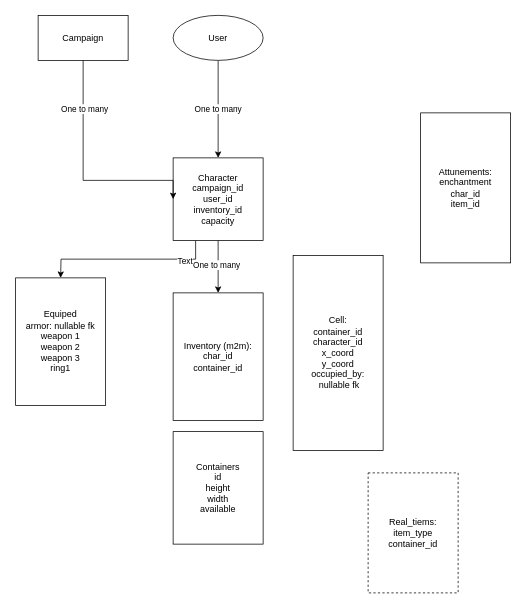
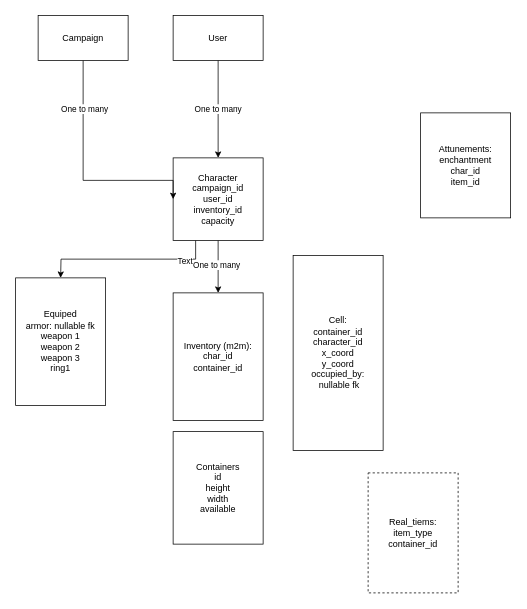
(218, 38) -> (218, 38)
(465, 188) -> (465, 165)
